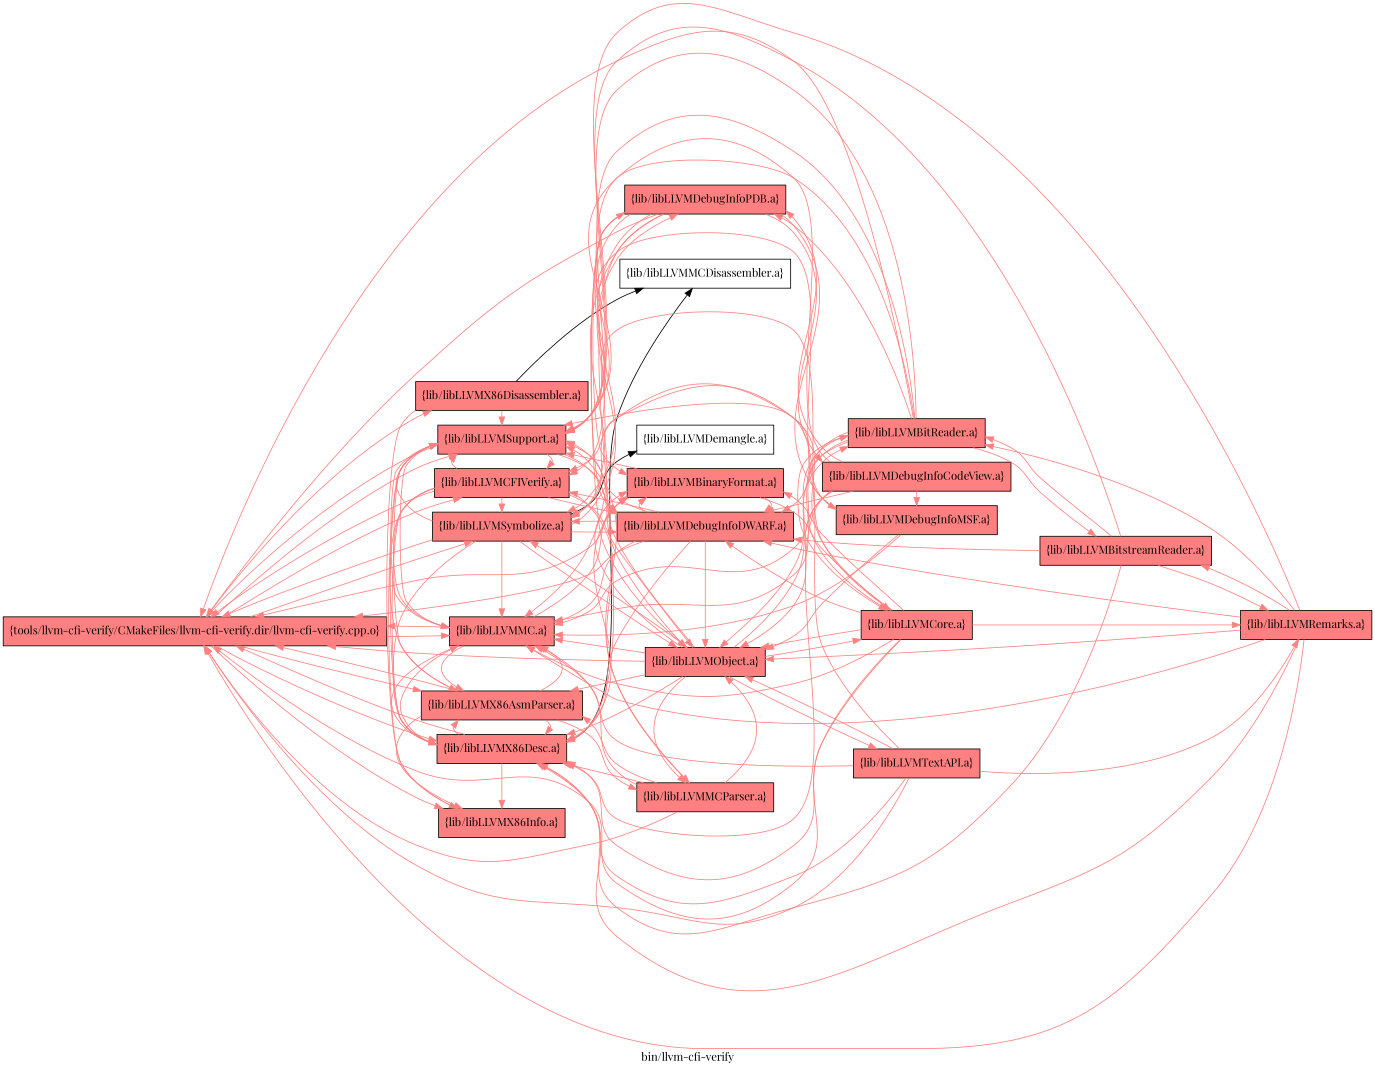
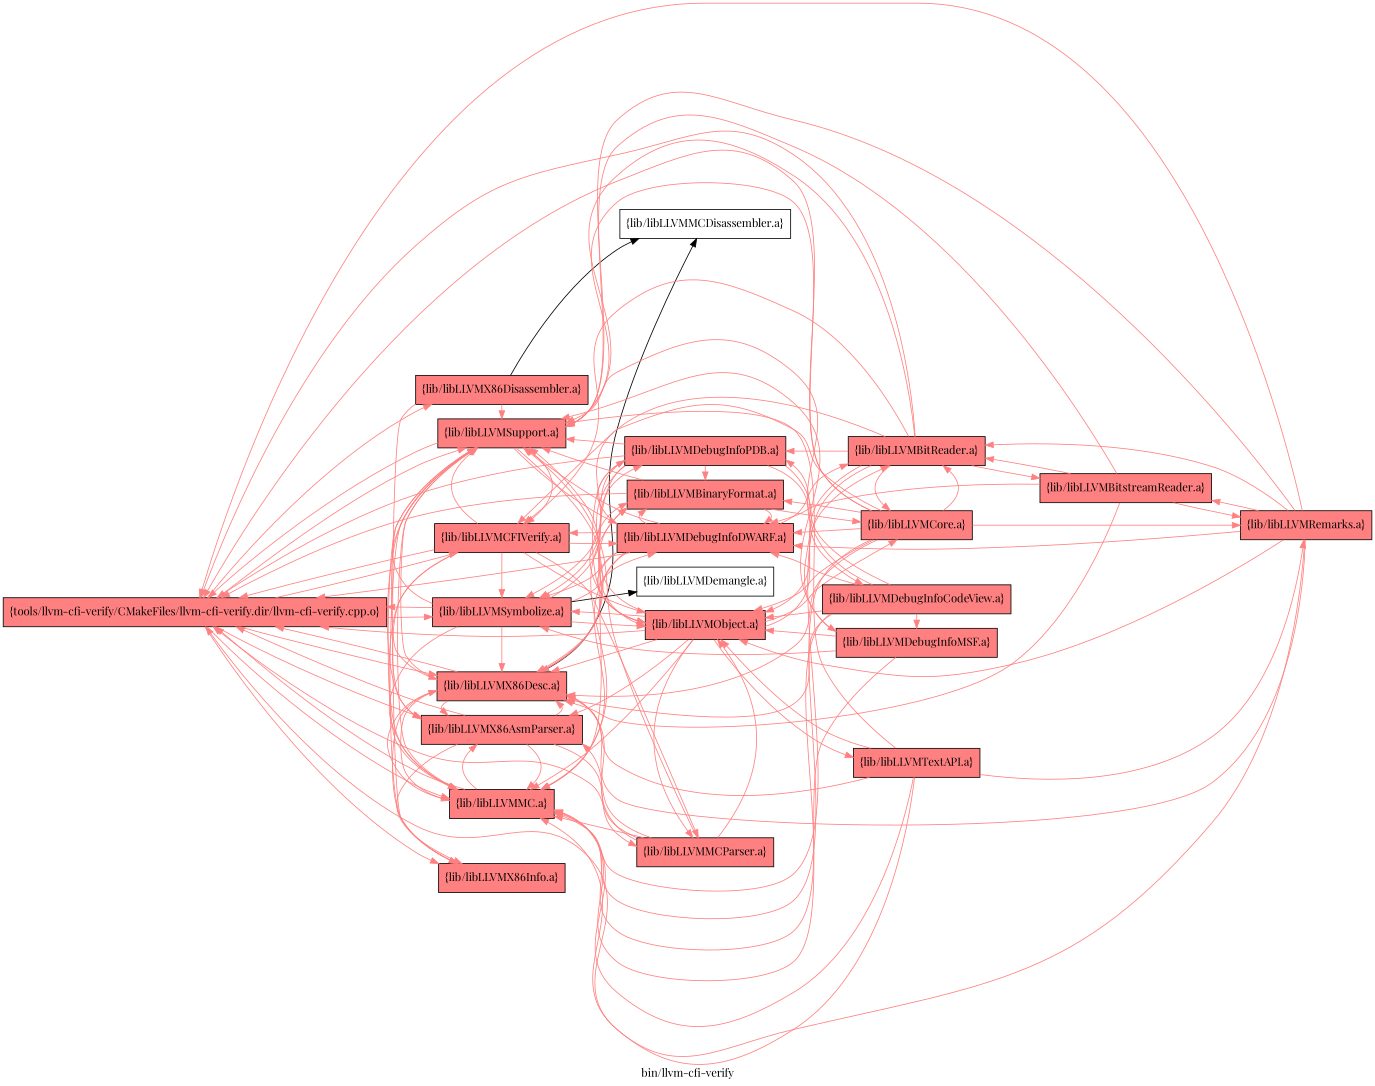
(811, 469) -> (809, 494)
(392, 613) -> (393, 554)
